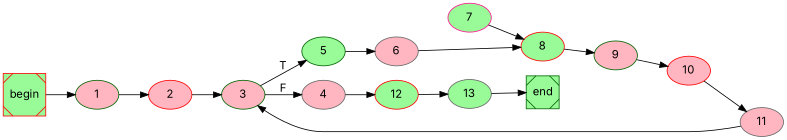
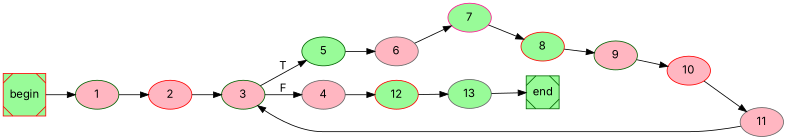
(466, 49) -> (429, 36)
